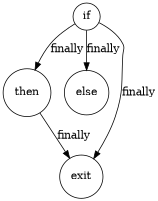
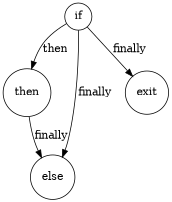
(67, 49) -> (55, 49)
(53, 132) -> (32, 134)
